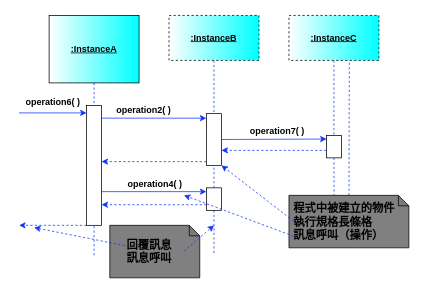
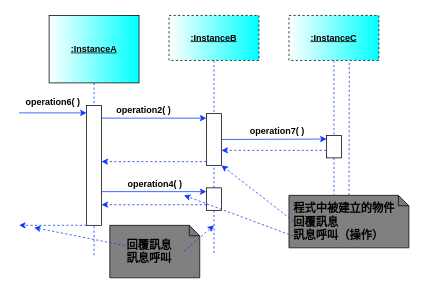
(331, 222) -> (331, 222)
